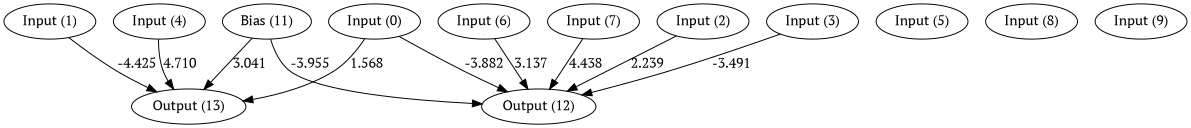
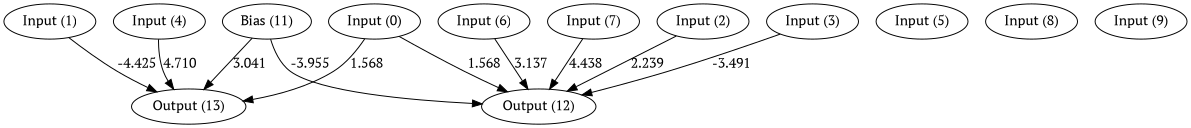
(484, 64) -> (484, 64)
